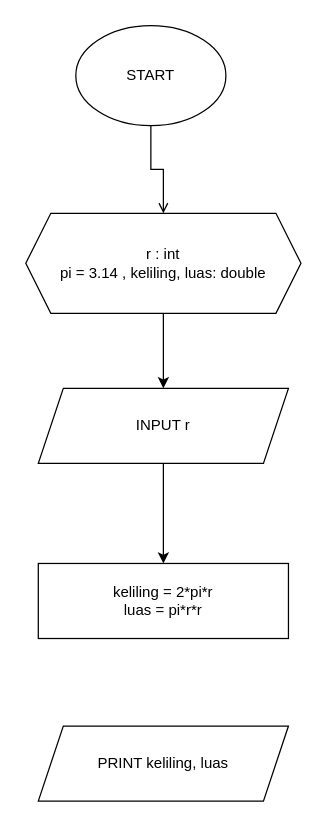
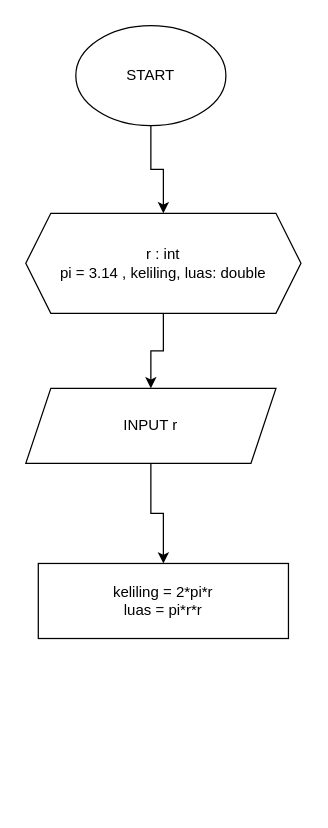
(163, 205) -> (163, 203)
(163, 426) -> (151, 426)
(163, 763) -> none
